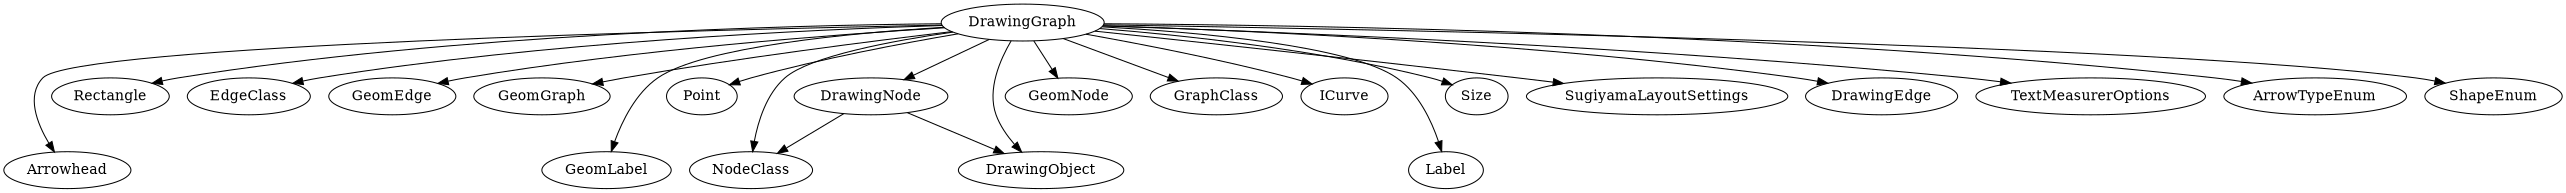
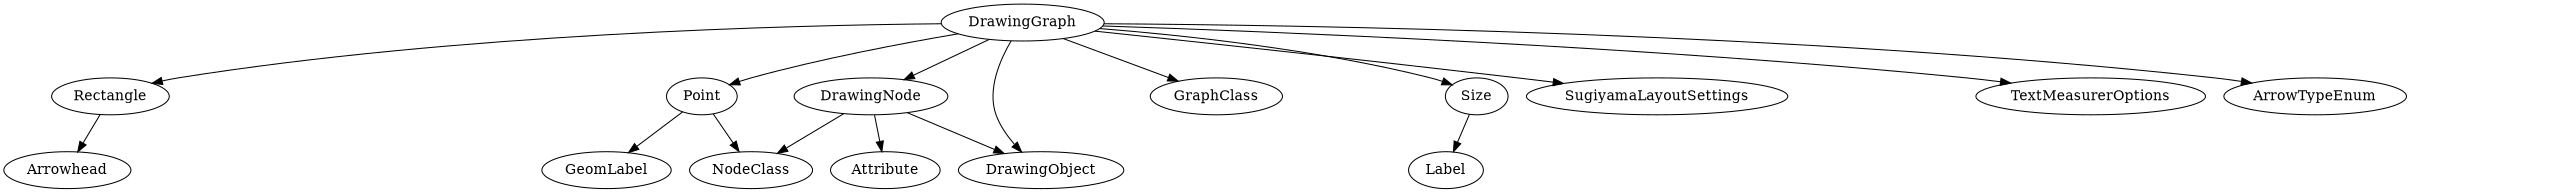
(432, 40) -> (92, 129)
(1290, 46) -> (1464, 128)
(742, 50) -> (660, 129)
(787, 76) -> (723, 129)
(249, 96) -> none
(392, 96) -> none
(542, 96) -> none
(1069, 96) -> none
(1344, 96) -> none
(1882, 96) -> none
(2494, 96) -> none
none -> (885, 170)
